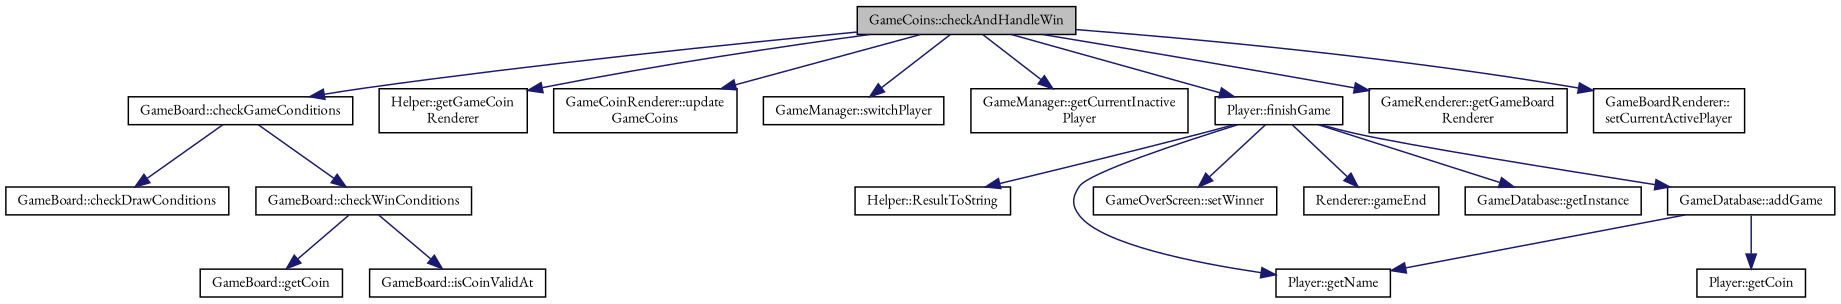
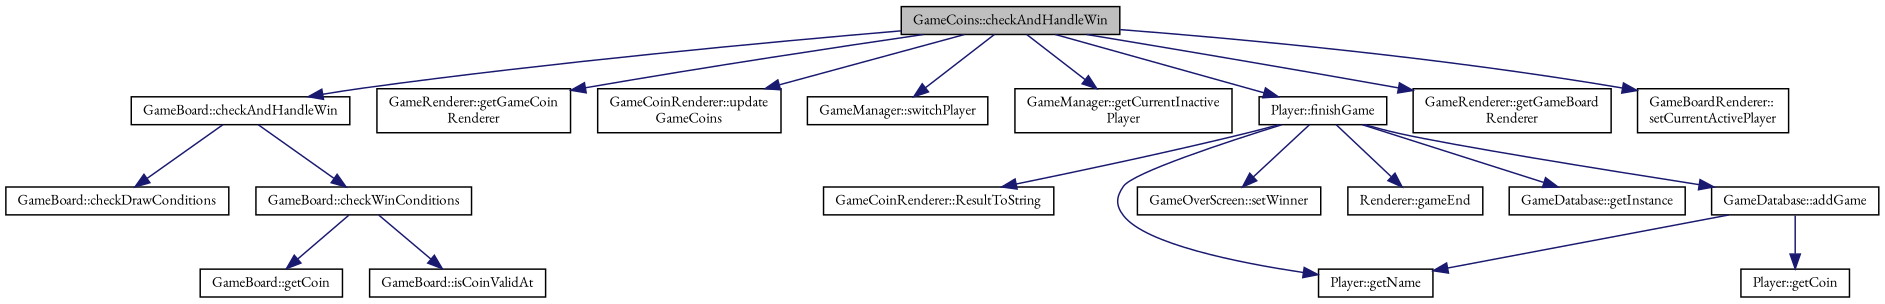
(241, 111) -> (241, 111)
(453, 111) -> (474, 111)
(933, 201) -> (939, 201)
